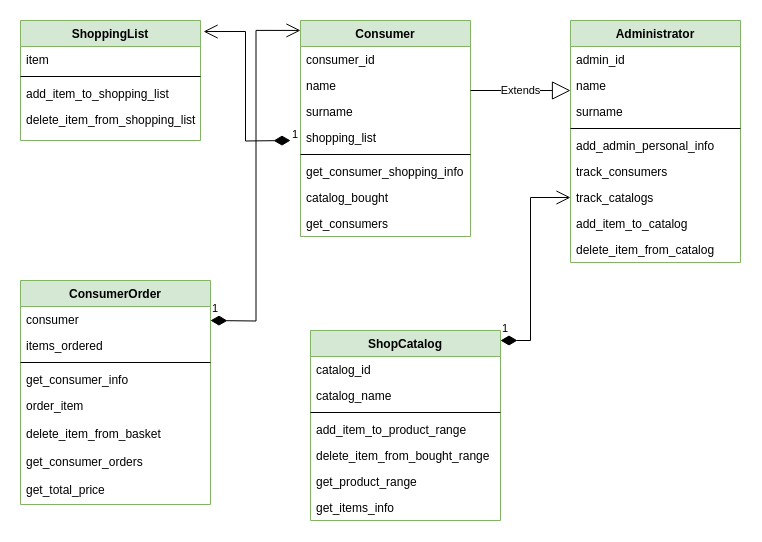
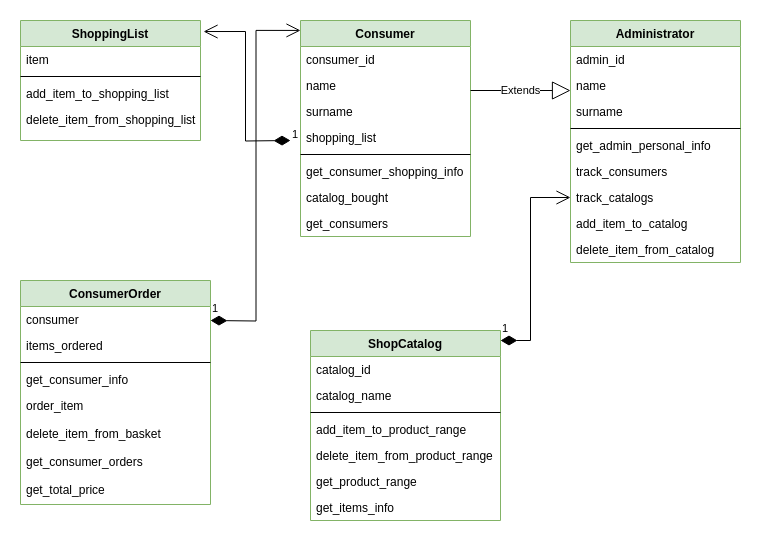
(649, 146) -> (649, 146)
(410, 456) -> (414, 456)
